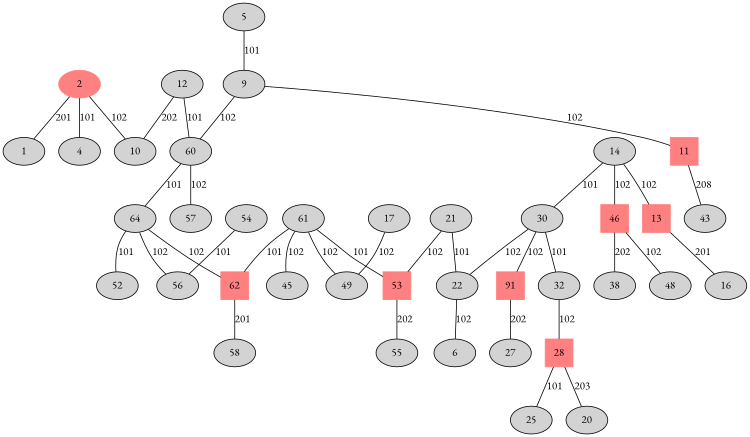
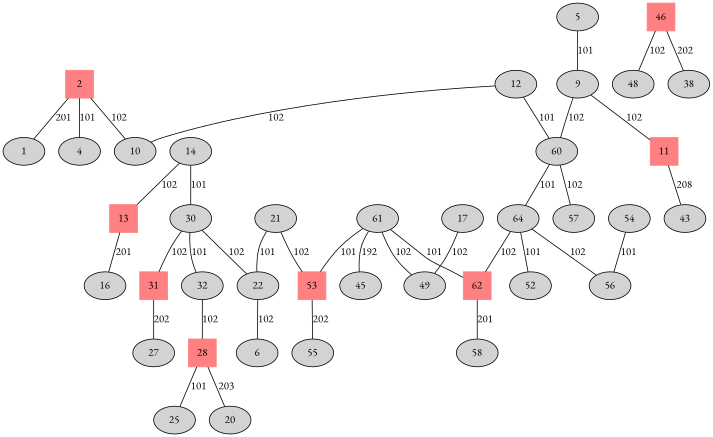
(80, 84) -> (80, 84)
(170, 118) -> (276, 118)
(615, 185) -> none
(296, 252) -> (370, 252)
(510, 286) -> (154, 286)
